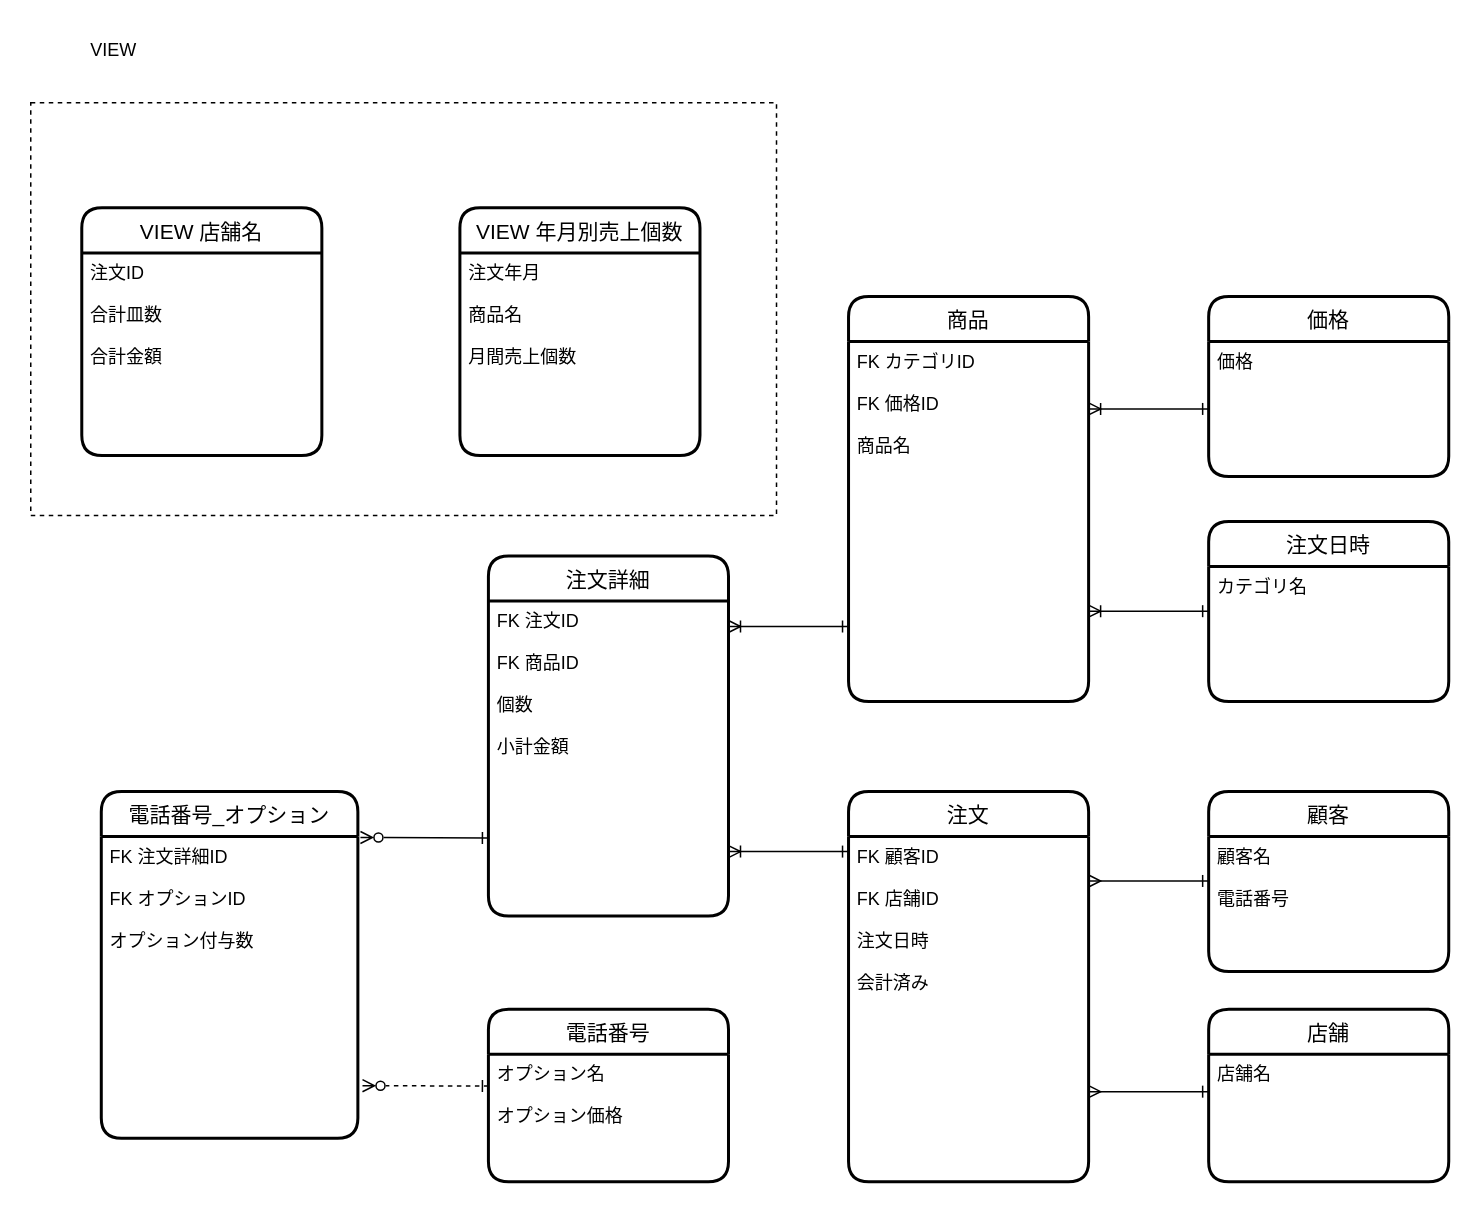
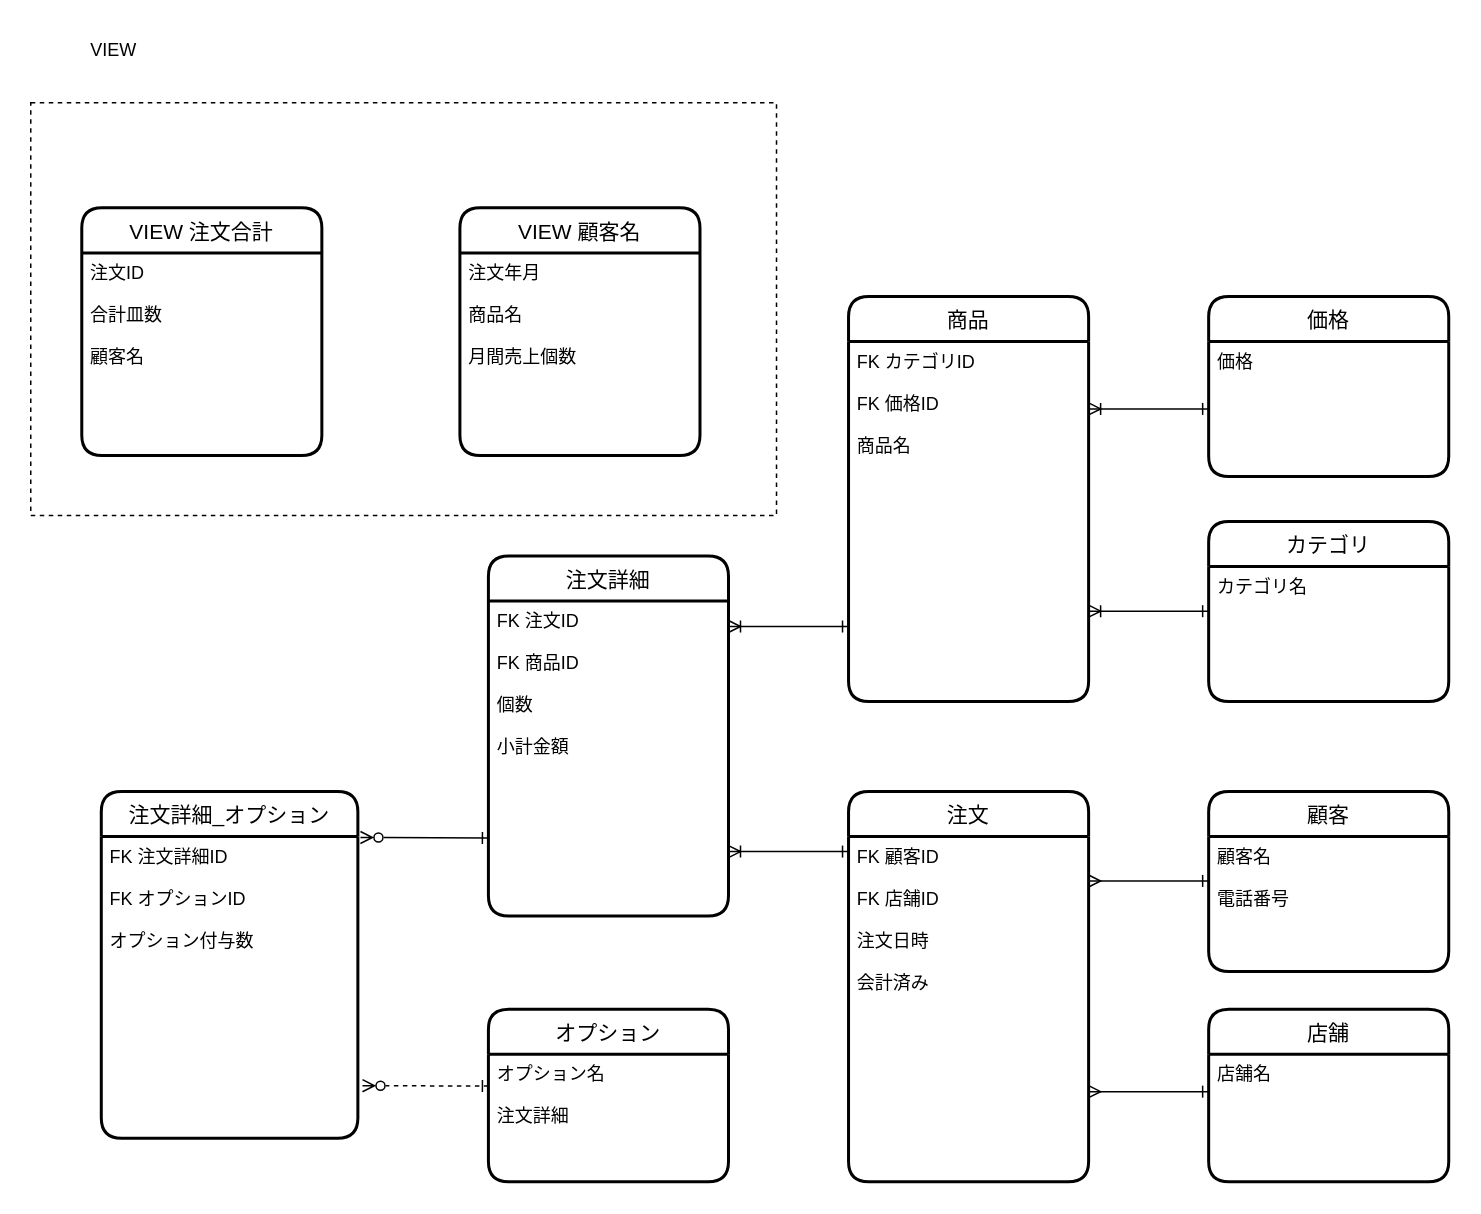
(201, 232) -> (201, 232)
(579, 232) -> (579, 232)
(118, 273) -> (118, 273)
(1328, 545) -> (1328, 545)
(229, 815) -> (229, 815)
(608, 1033) -> (608, 1033)
(551, 1074) -> (551, 1074)
